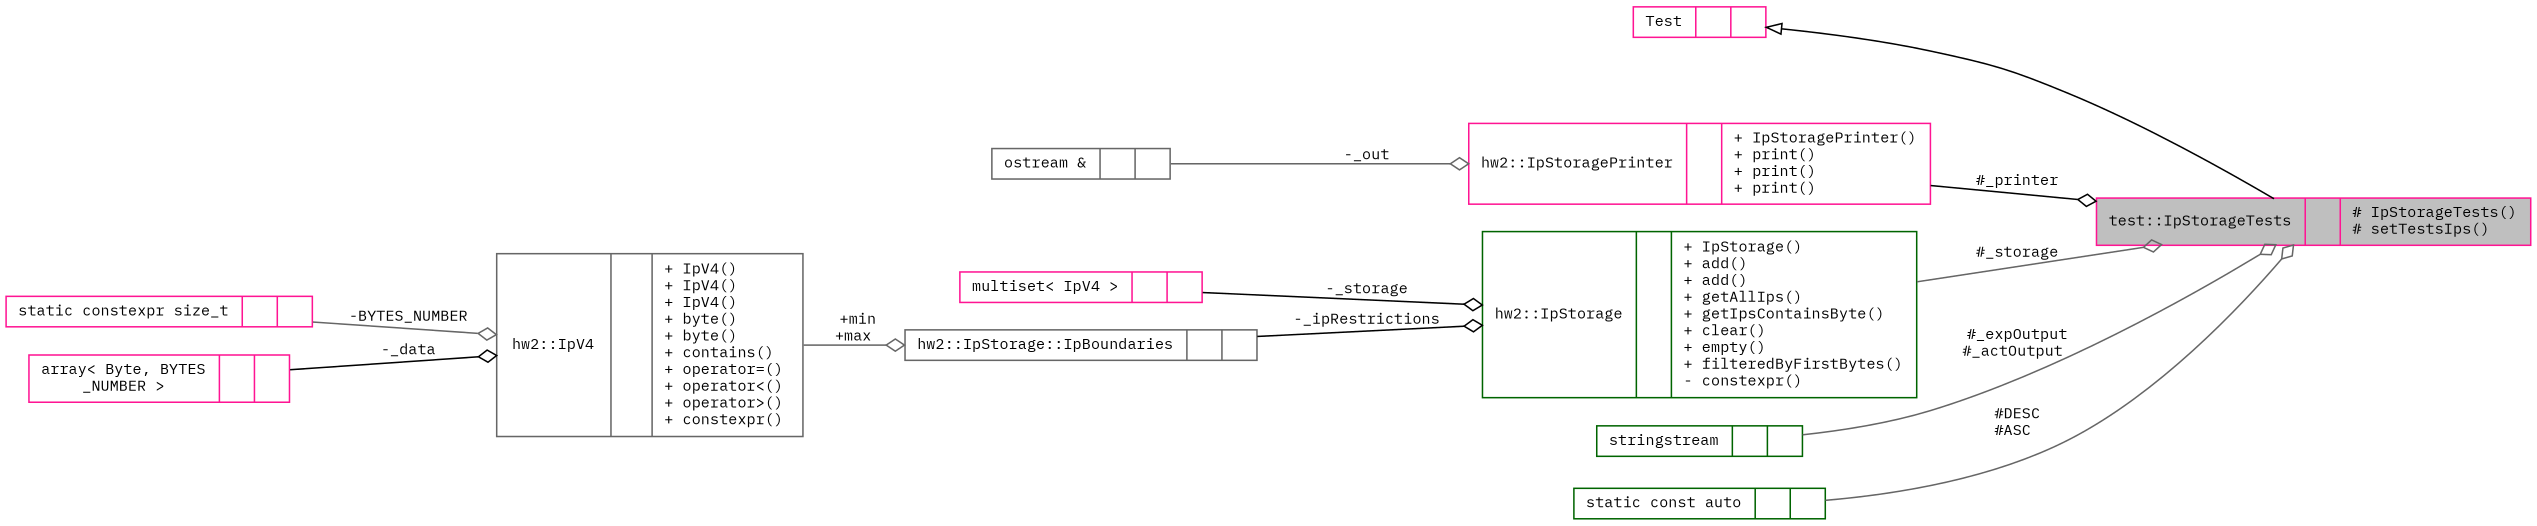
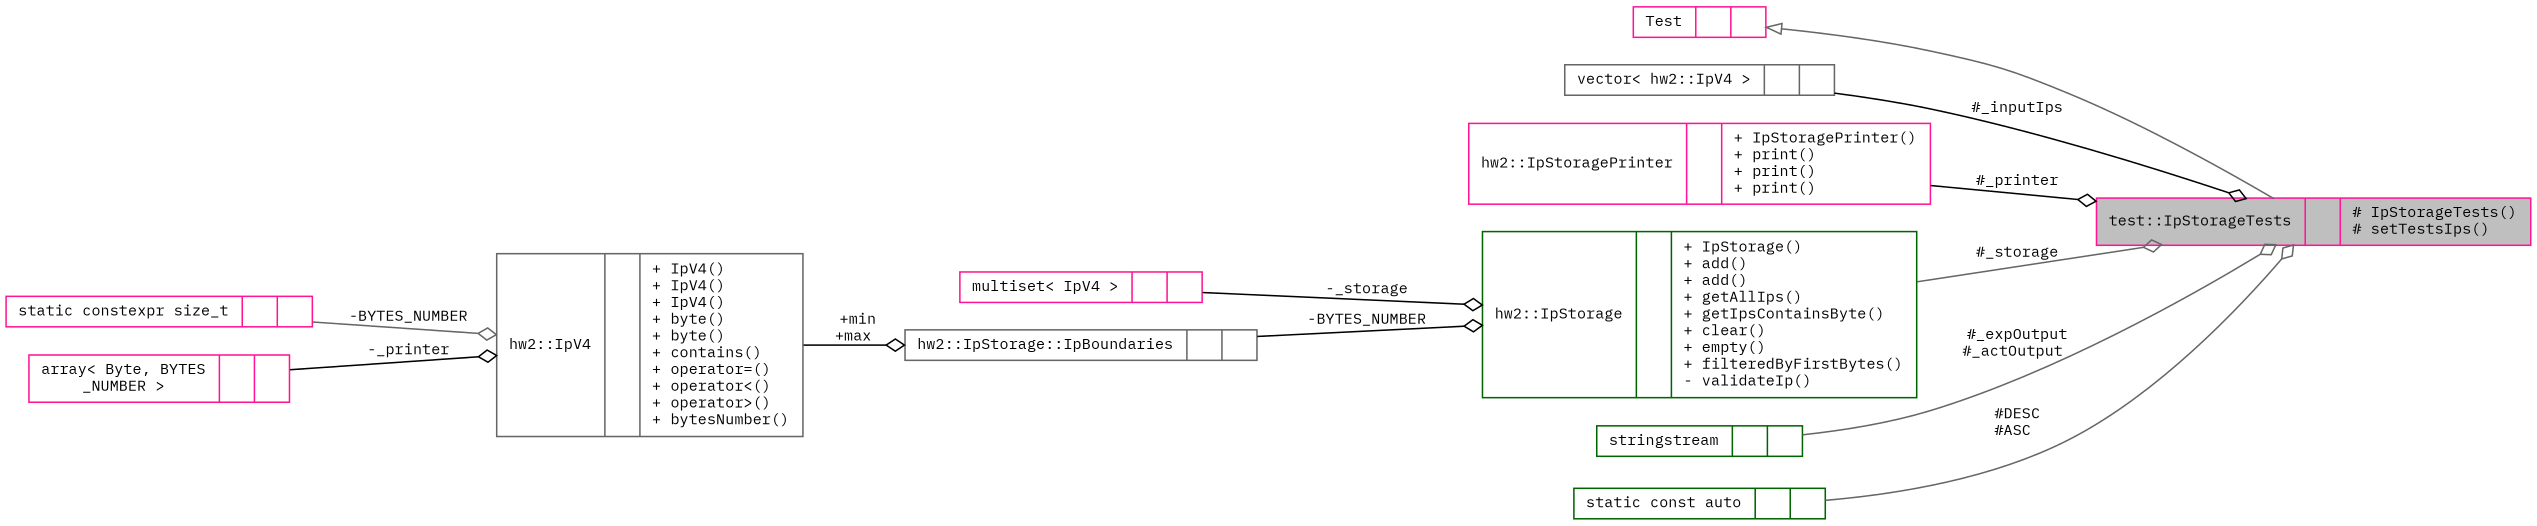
none -> (1700, 80)
(2039, 82) -> (2039, 82)
(1081, 164) -> none
(1363, 320) -> (1363, 320)
(845, 345) -> (845, 345)
(405, 350) -> (405, 350)
(1744, 381) -> (1748, 381)
(724, 420) -> (721, 420)
